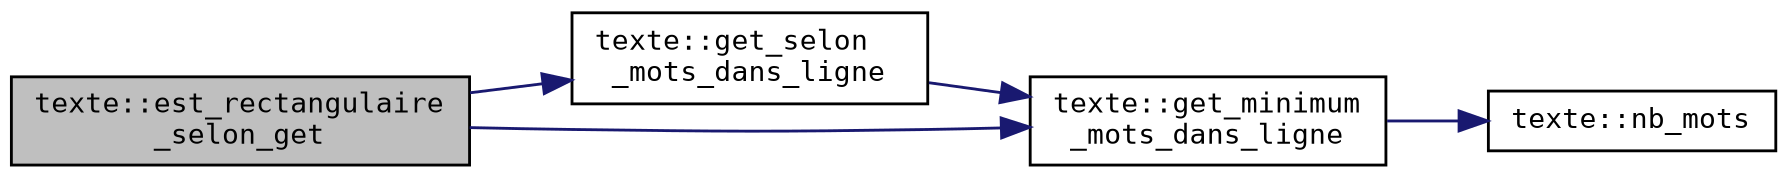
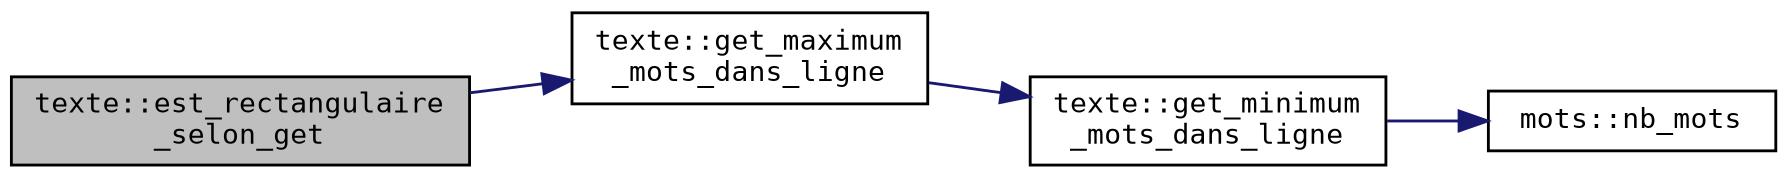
(750, 58) -> (750, 58)
(1632, 121) -> (1632, 121)
(735, 131) -> none
